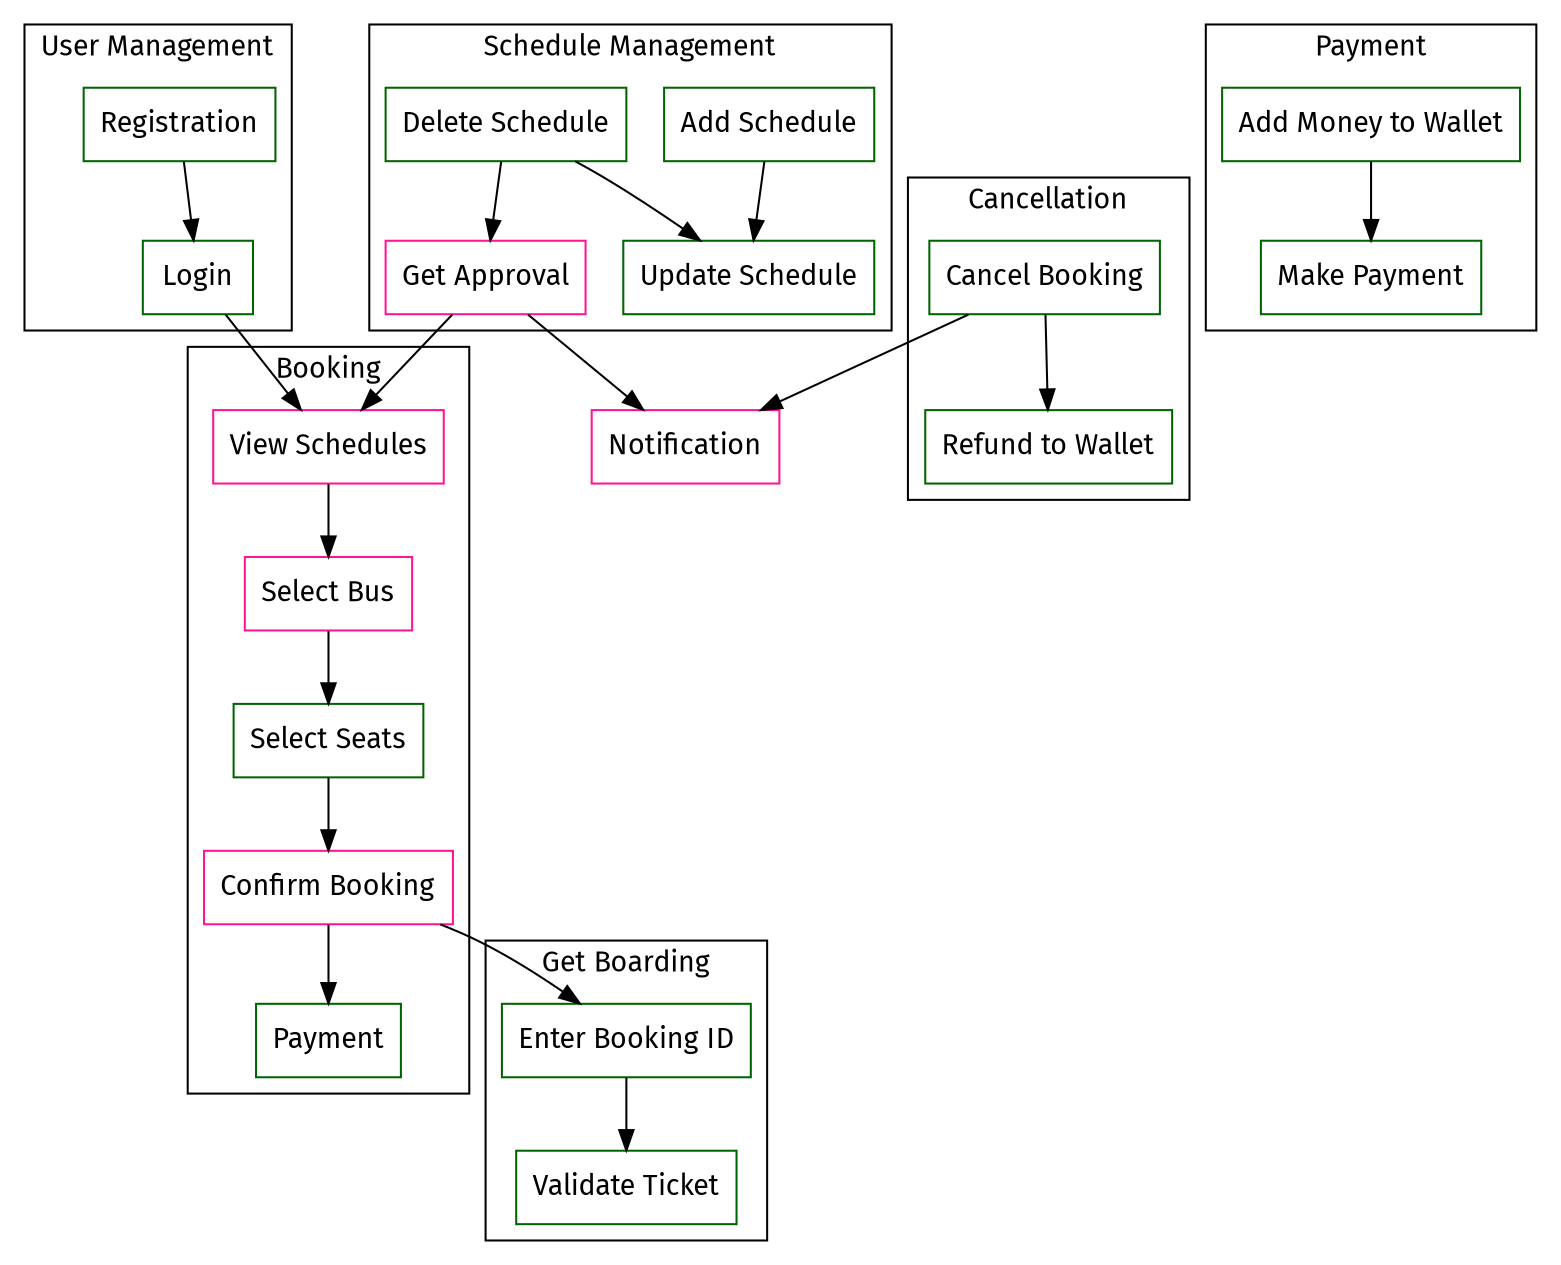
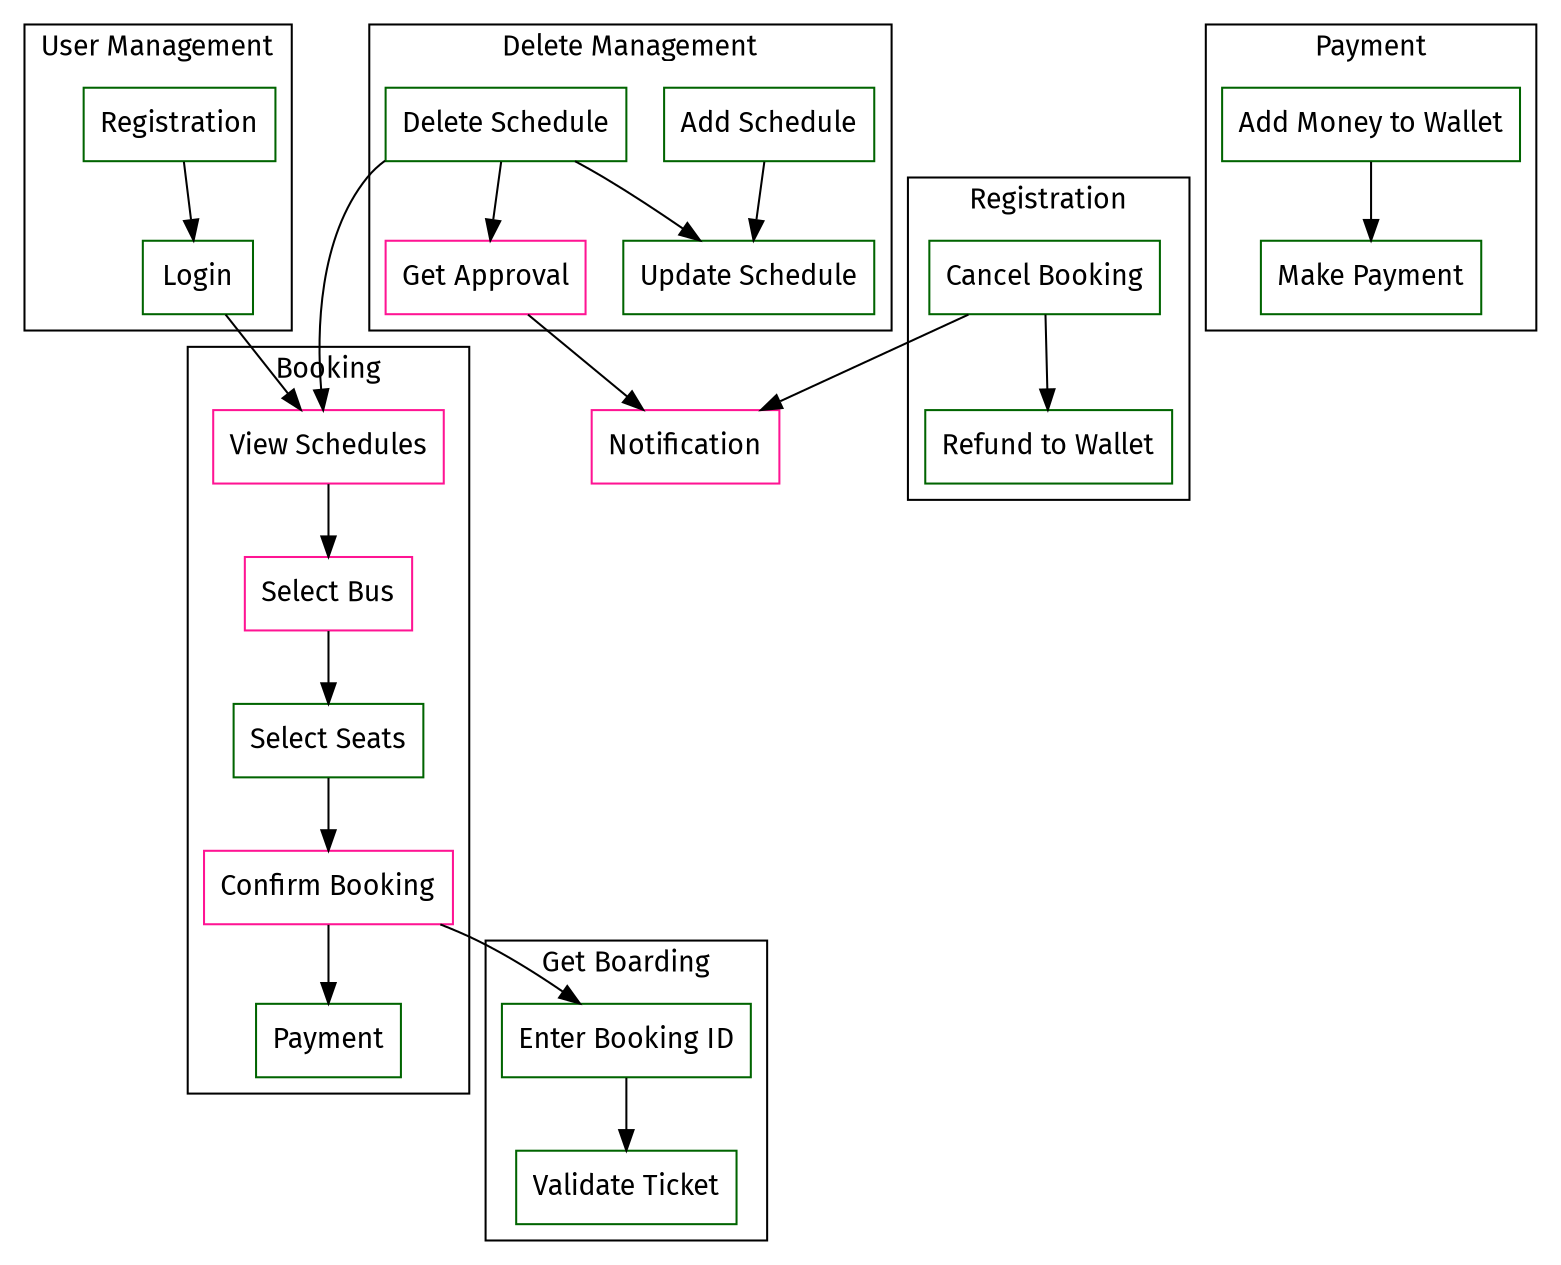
(630, 48) -> (630, 48)
(1049, 201) -> (1049, 201)
(409, 361) -> (328, 267)
